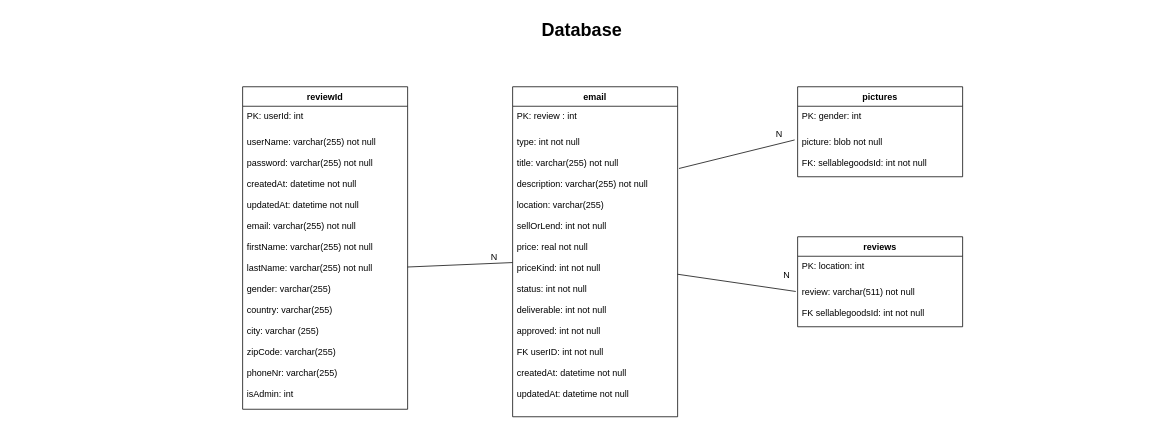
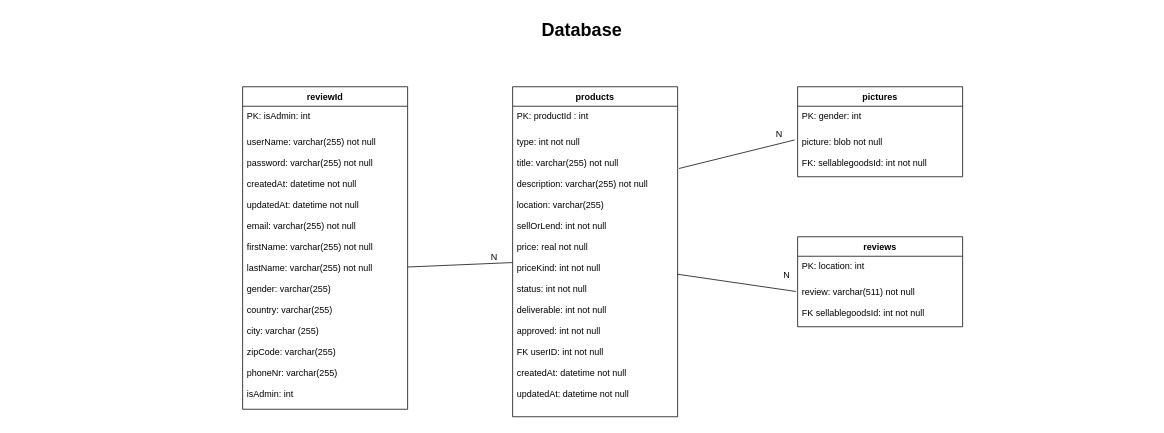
(595, 97) -> (595, 97)
(279, 116) -> (279, 116)
(549, 116) -> (558, 116)
